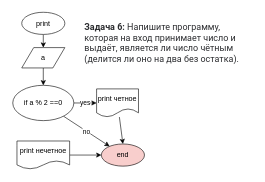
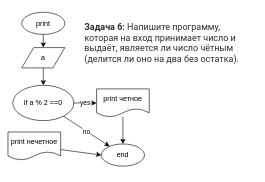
(117, 103) -> (123, 103)
(43, 155) -> (34, 146)
(123, 155) -> (123, 155)
